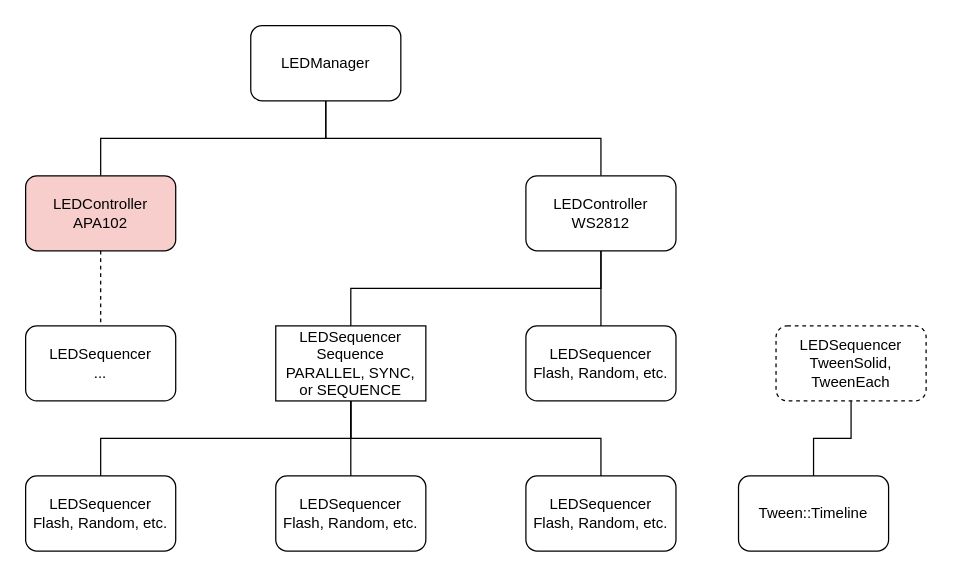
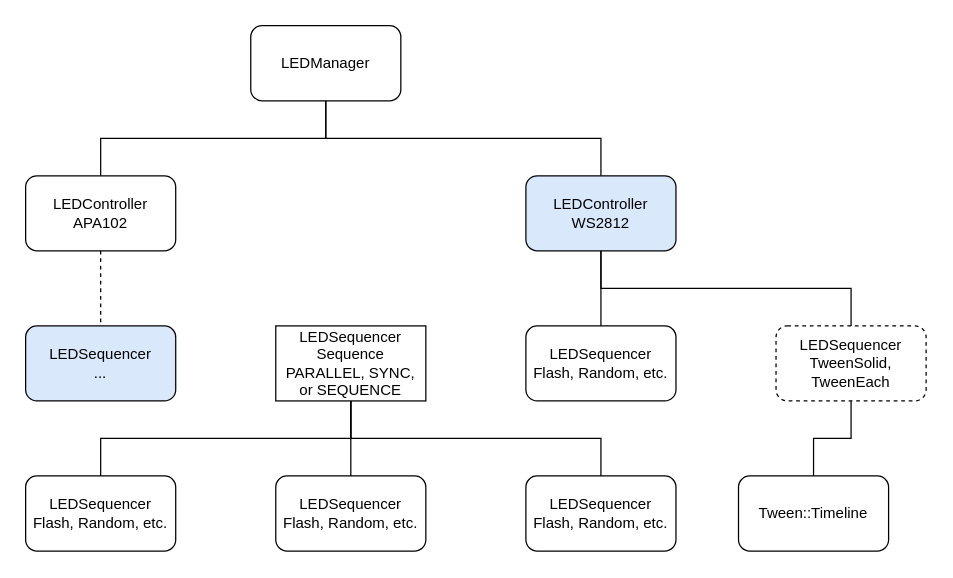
(101, 213) -> (101, 213)
(601, 213) -> (601, 213)
(456, 288) -> none
none -> (745, 288)
(101, 363) -> (101, 363)
